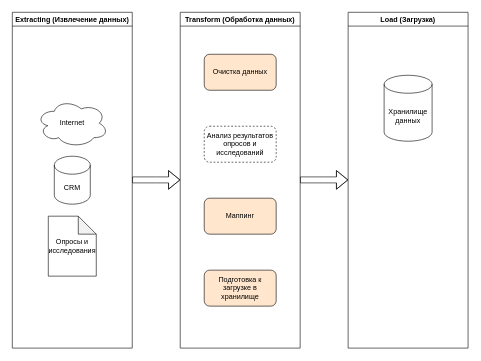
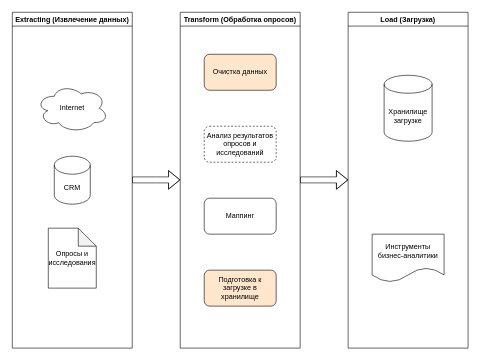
(240, 20) -> (240, 20)
(408, 116) -> (408, 116)
(72, 123) -> (72, 108)
(240, 216) -> (240, 216)
(72, 246) -> (72, 258)
none -> (408, 258)
